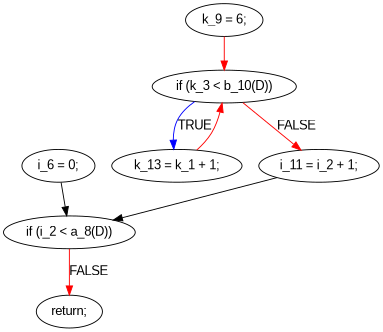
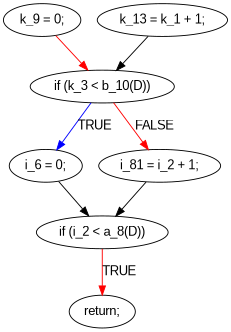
(224, 20) -> (42, 20)
(179, 118) -> (77, 123)
(212, 133) -> (135, 50)
(319, 166) -> (160, 166)
(89, 272) -> (119, 272)
